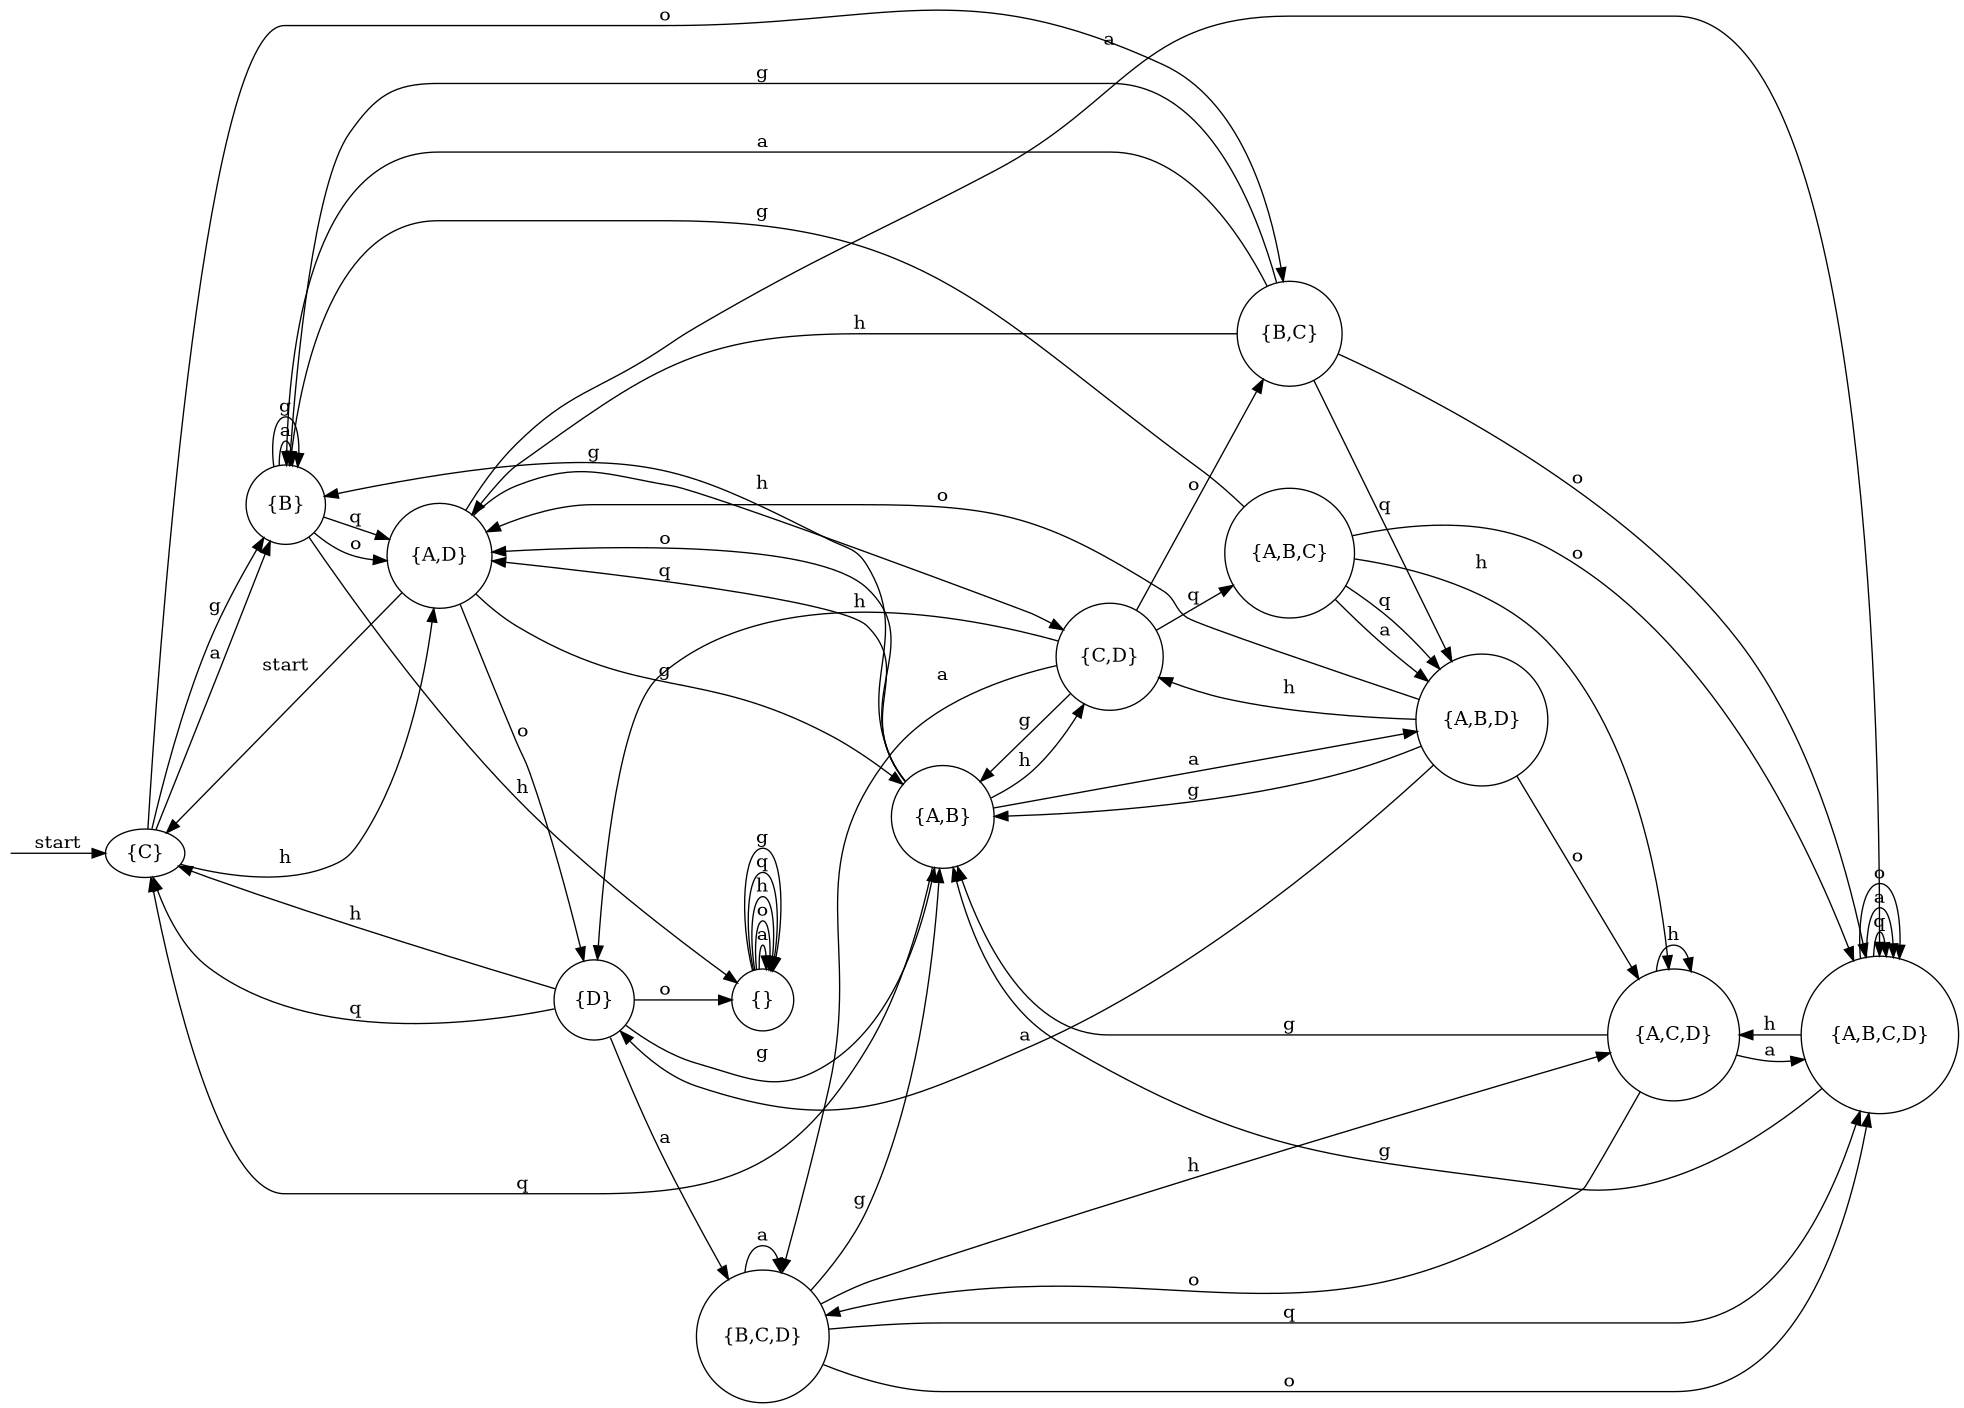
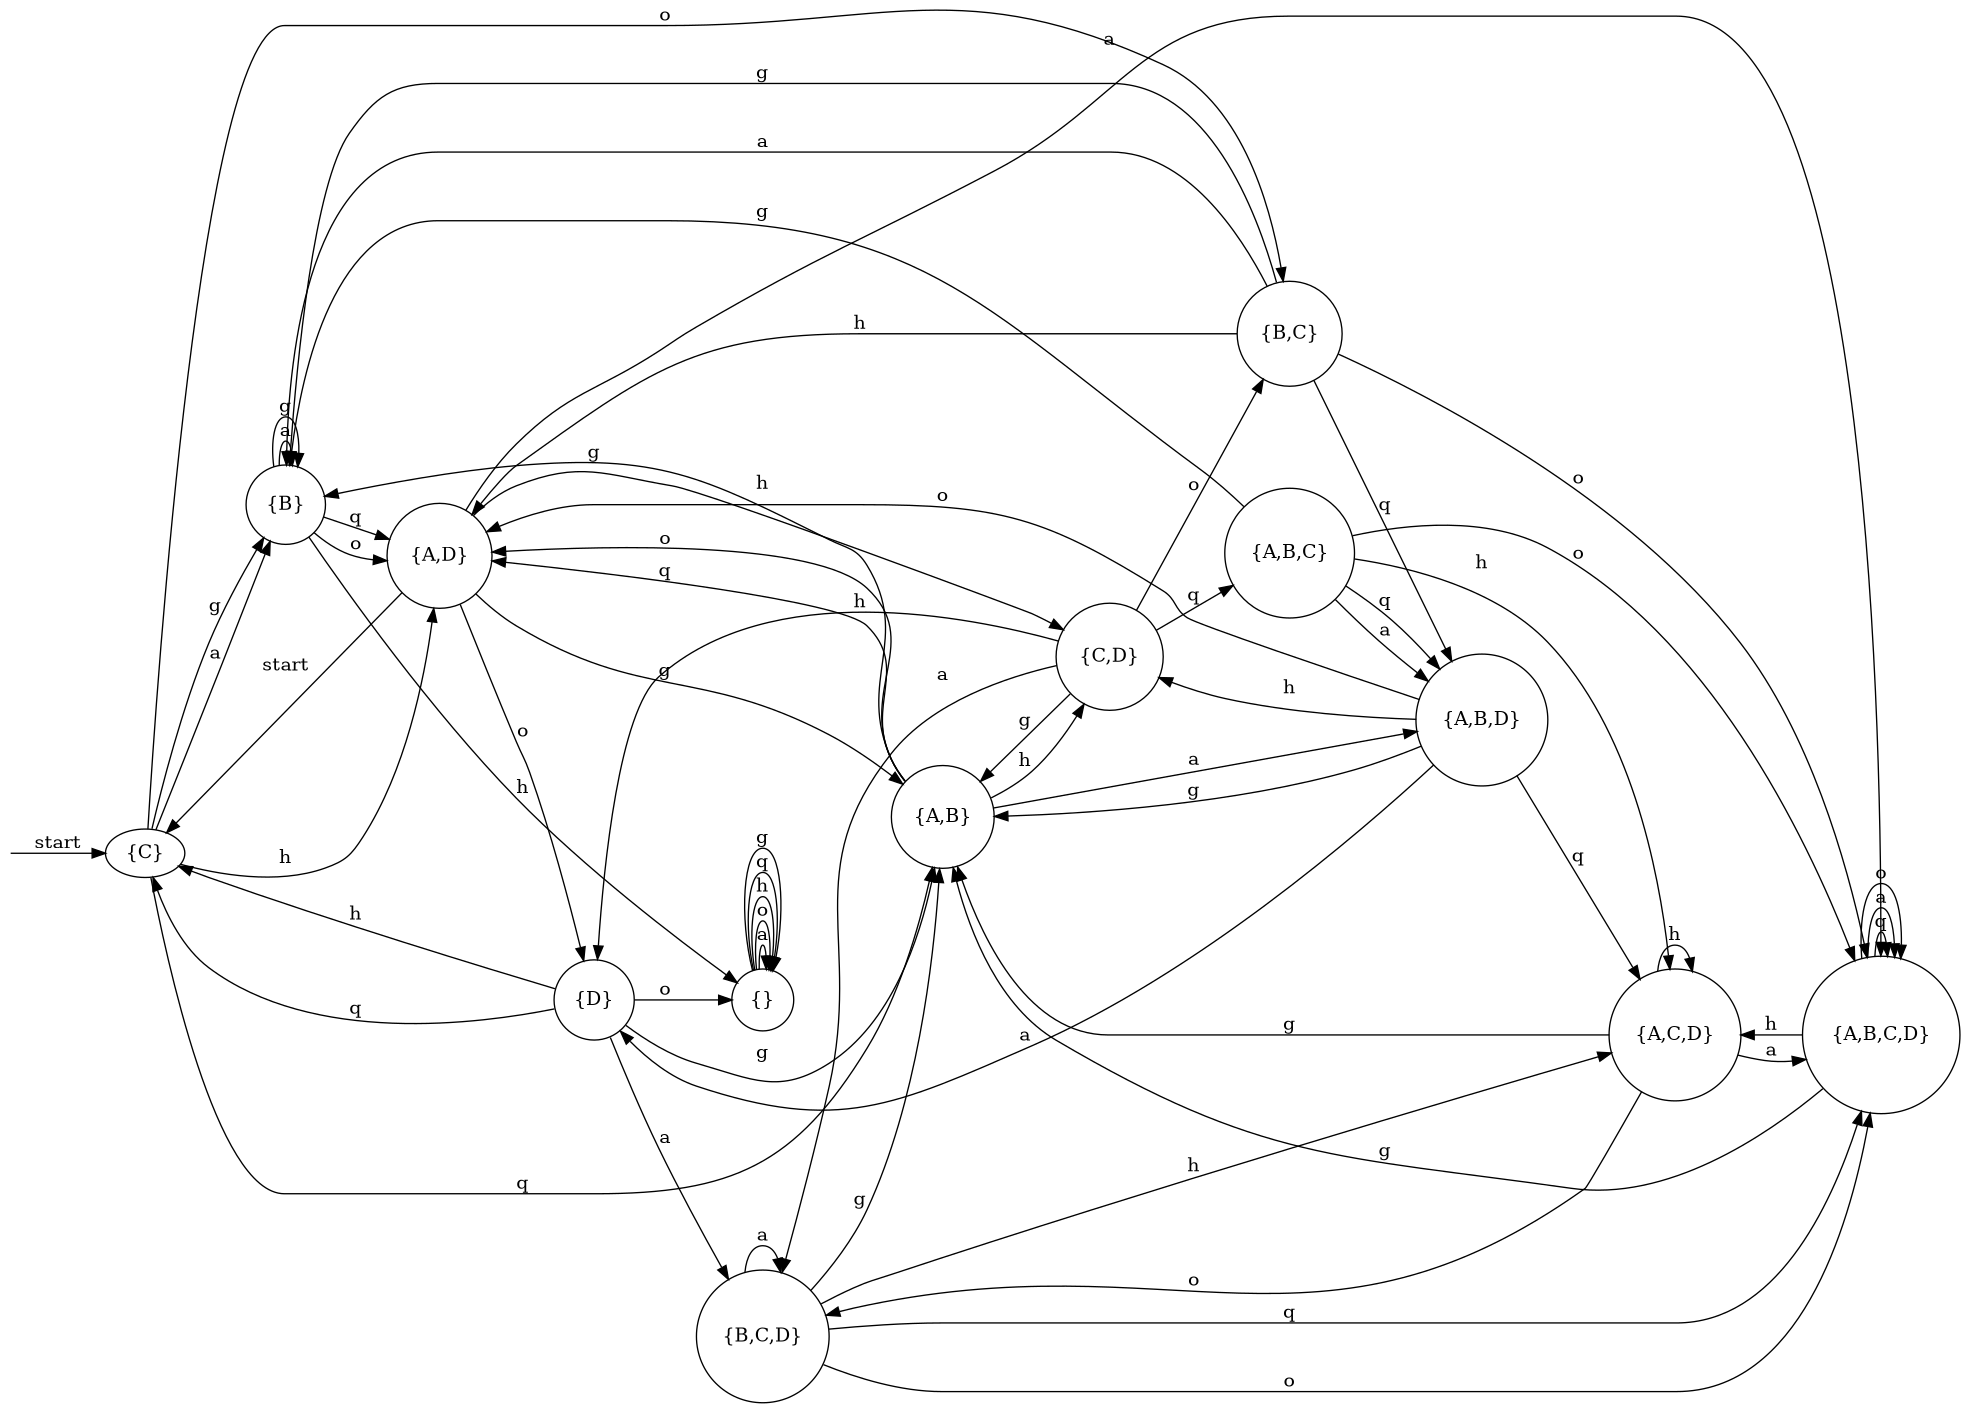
(1578, 857) -> (1578, 857)
(530, 1194) -> (516, 1194)
